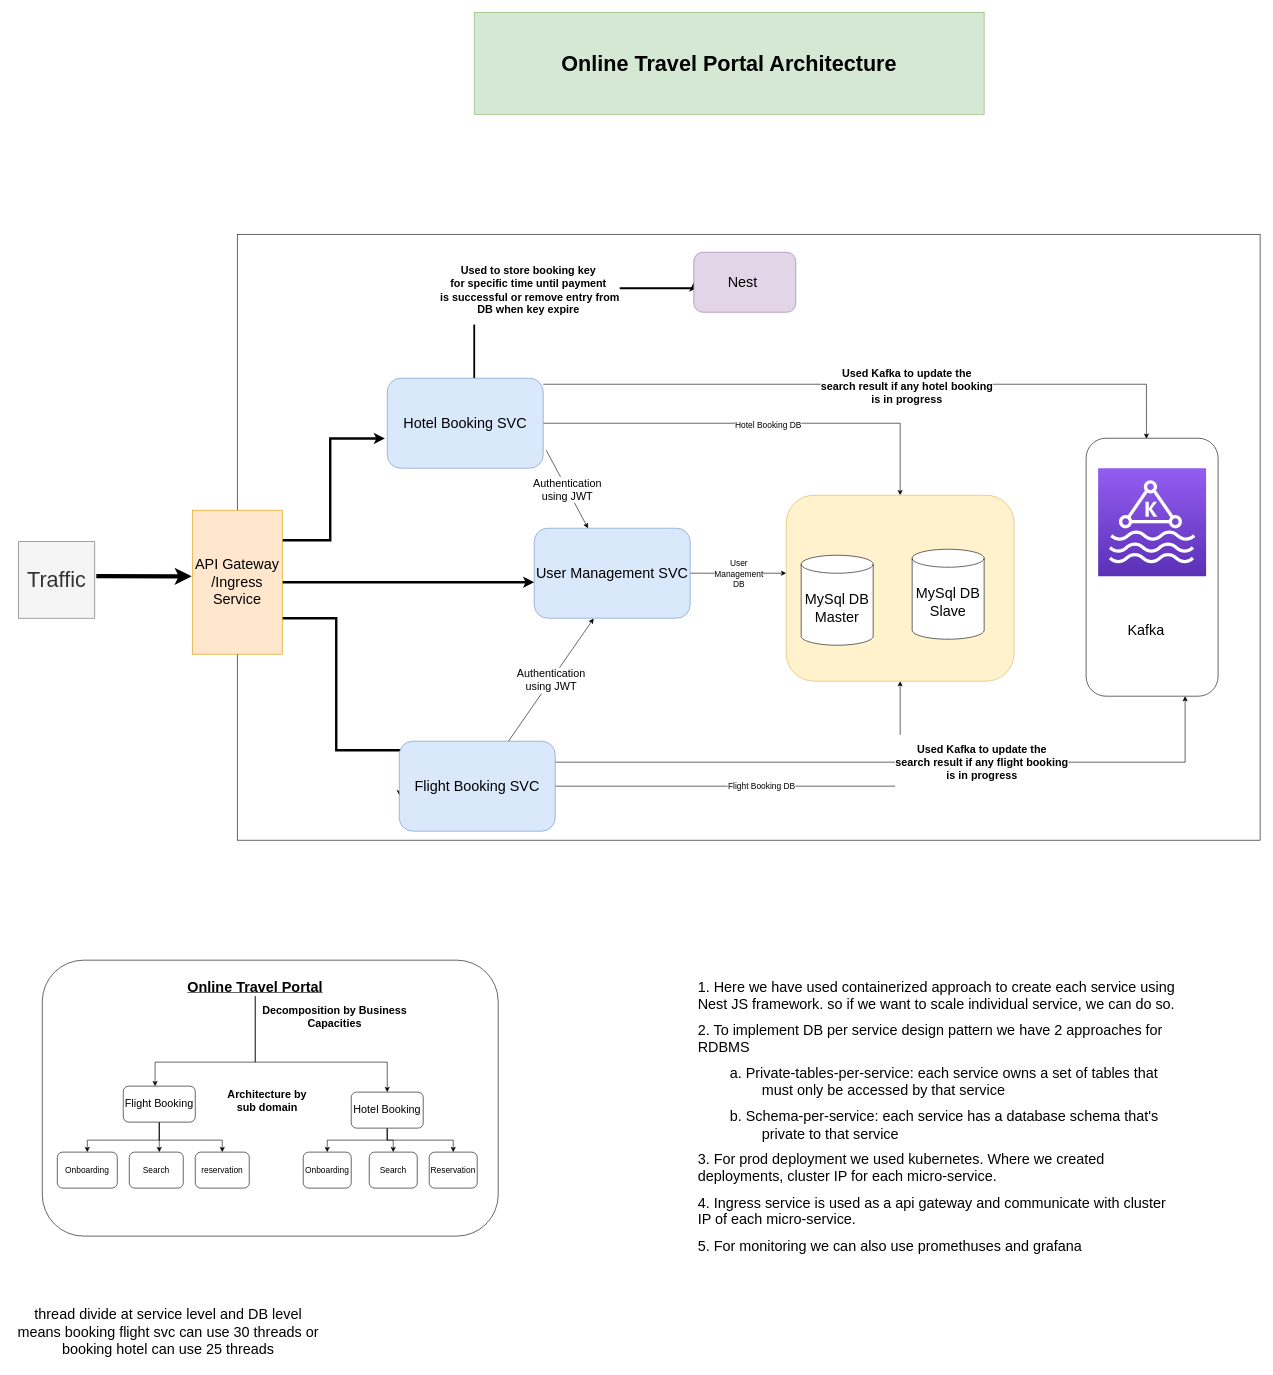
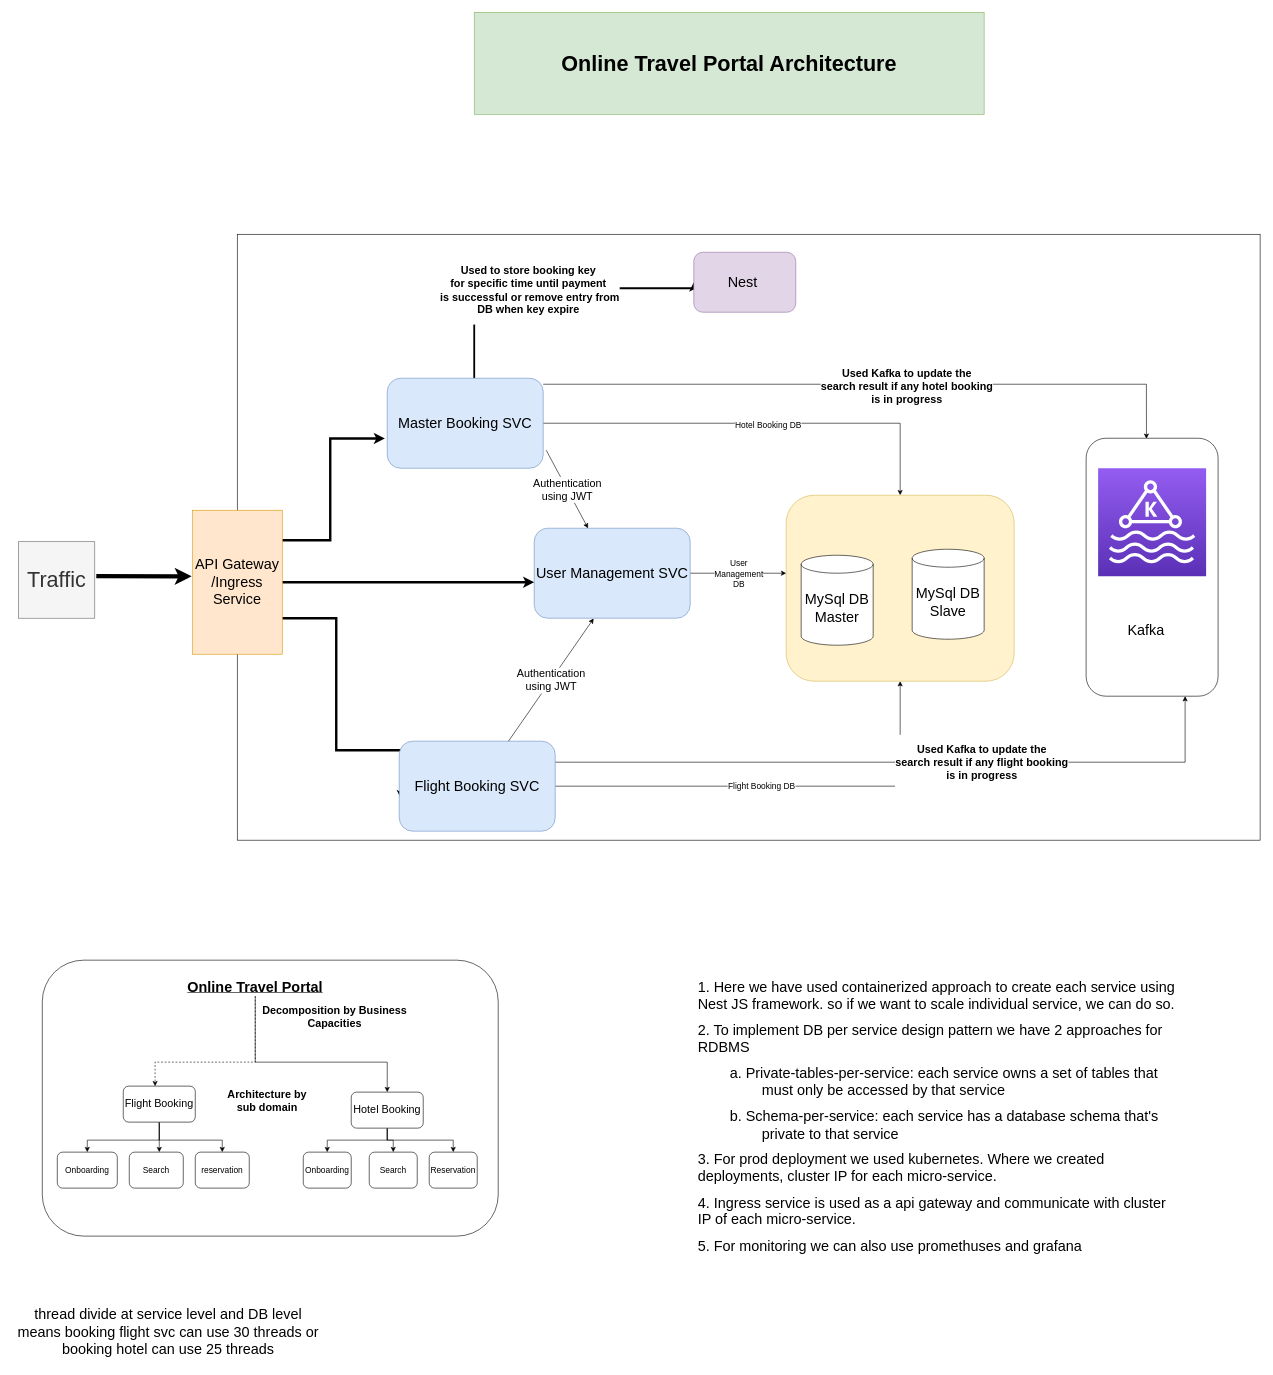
(465, 423) -> (465, 423)
(196, 1062) -> (196, 1062)
